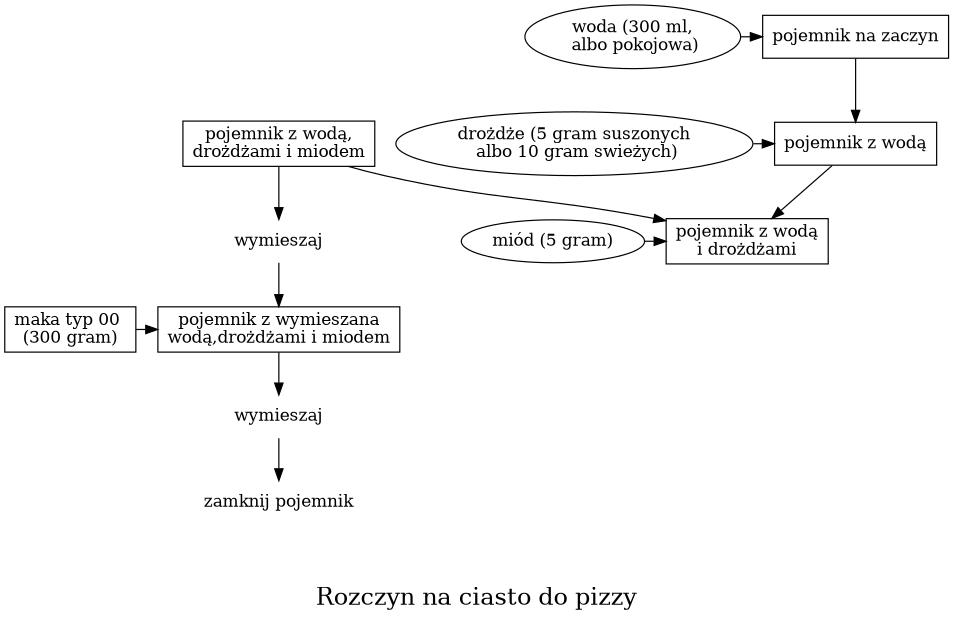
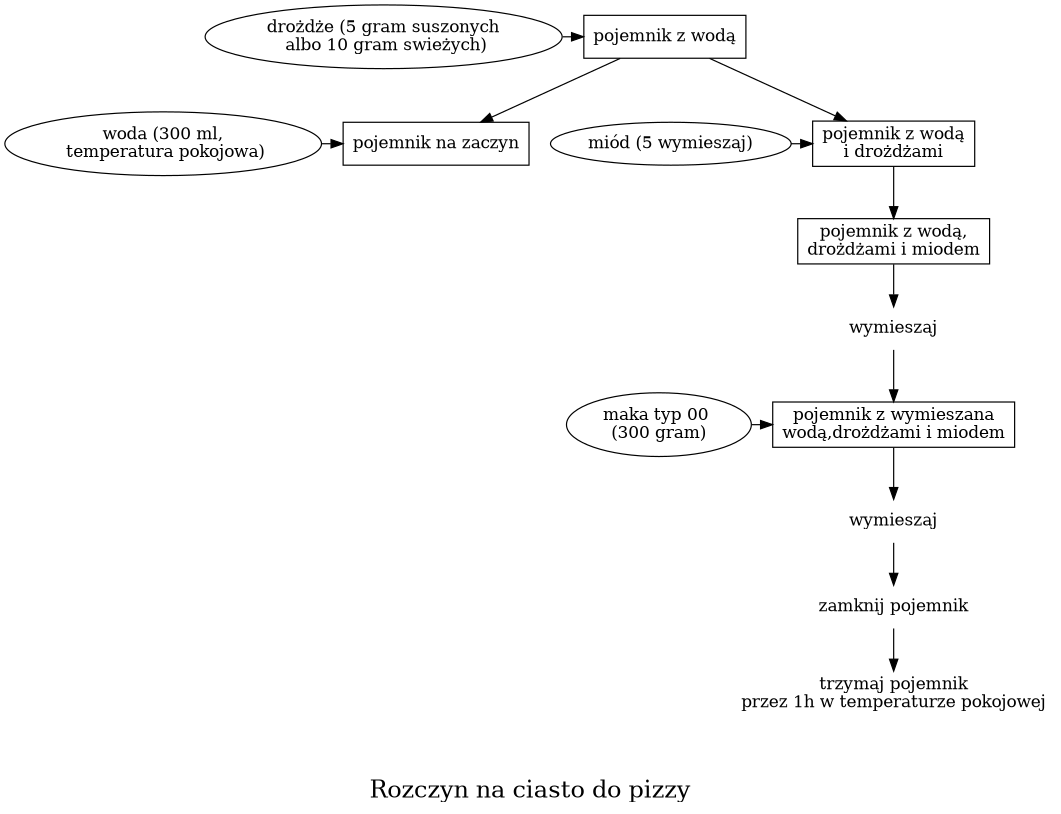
(633, 37) -> (163, 144)
(856, 84) -> (556, 88)
(500, 196) -> (894, 187)
(553, 241) -> (671, 144)
(70, 329) -> (659, 425)
none -> (894, 694)
